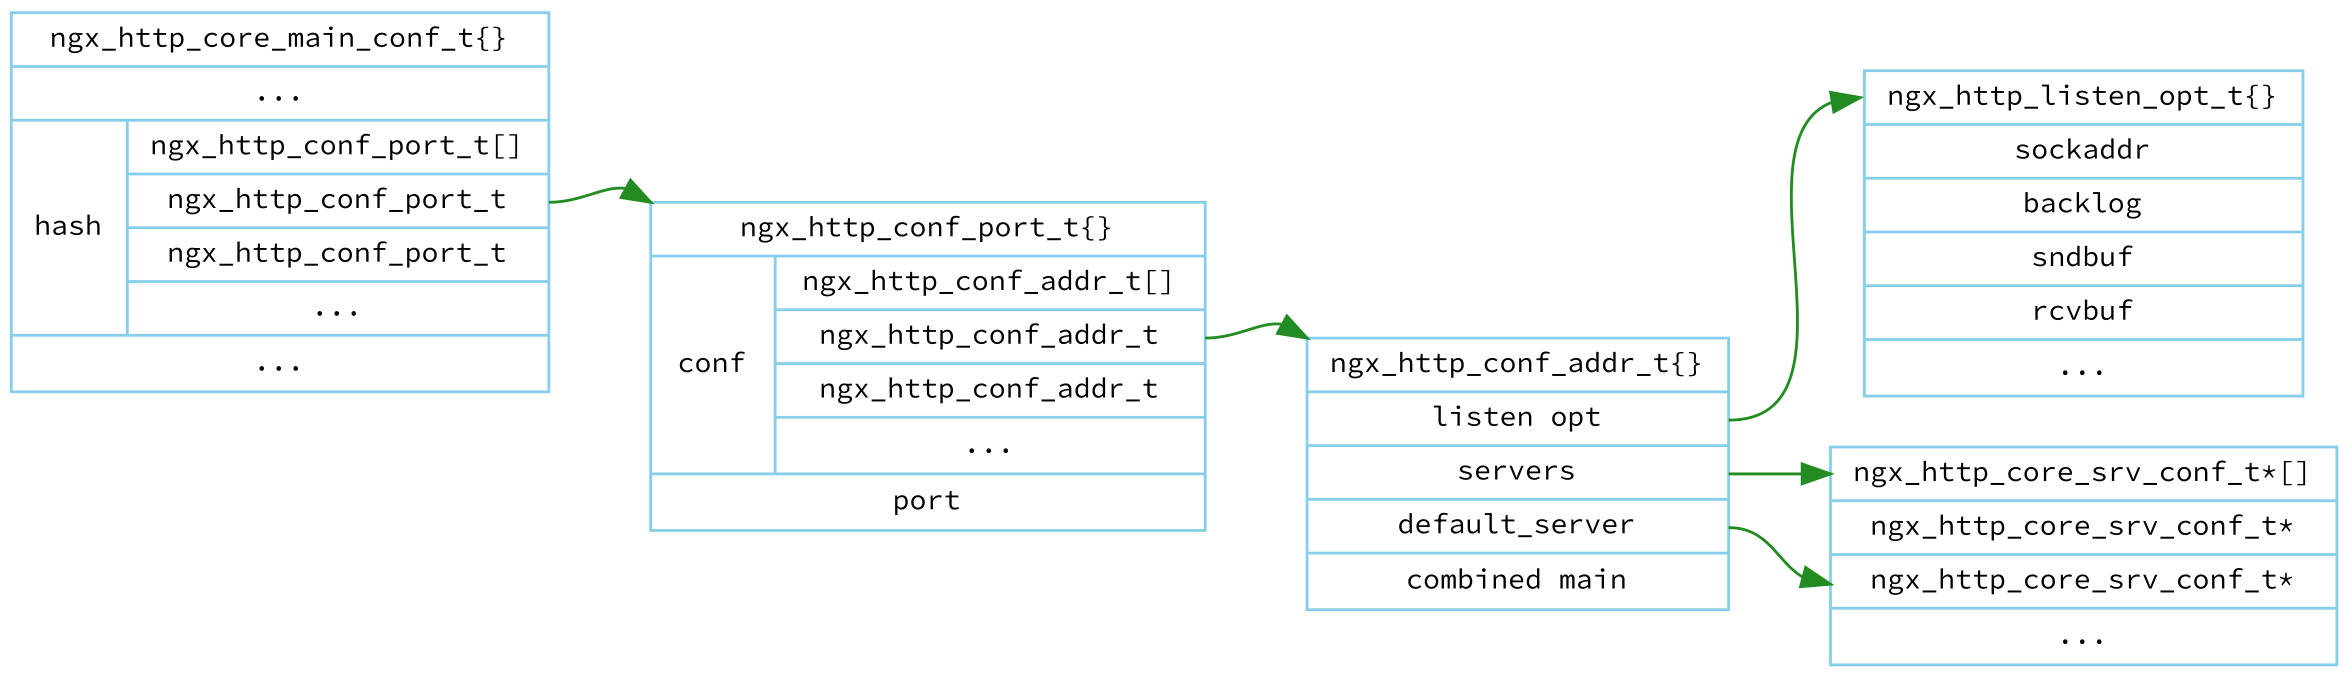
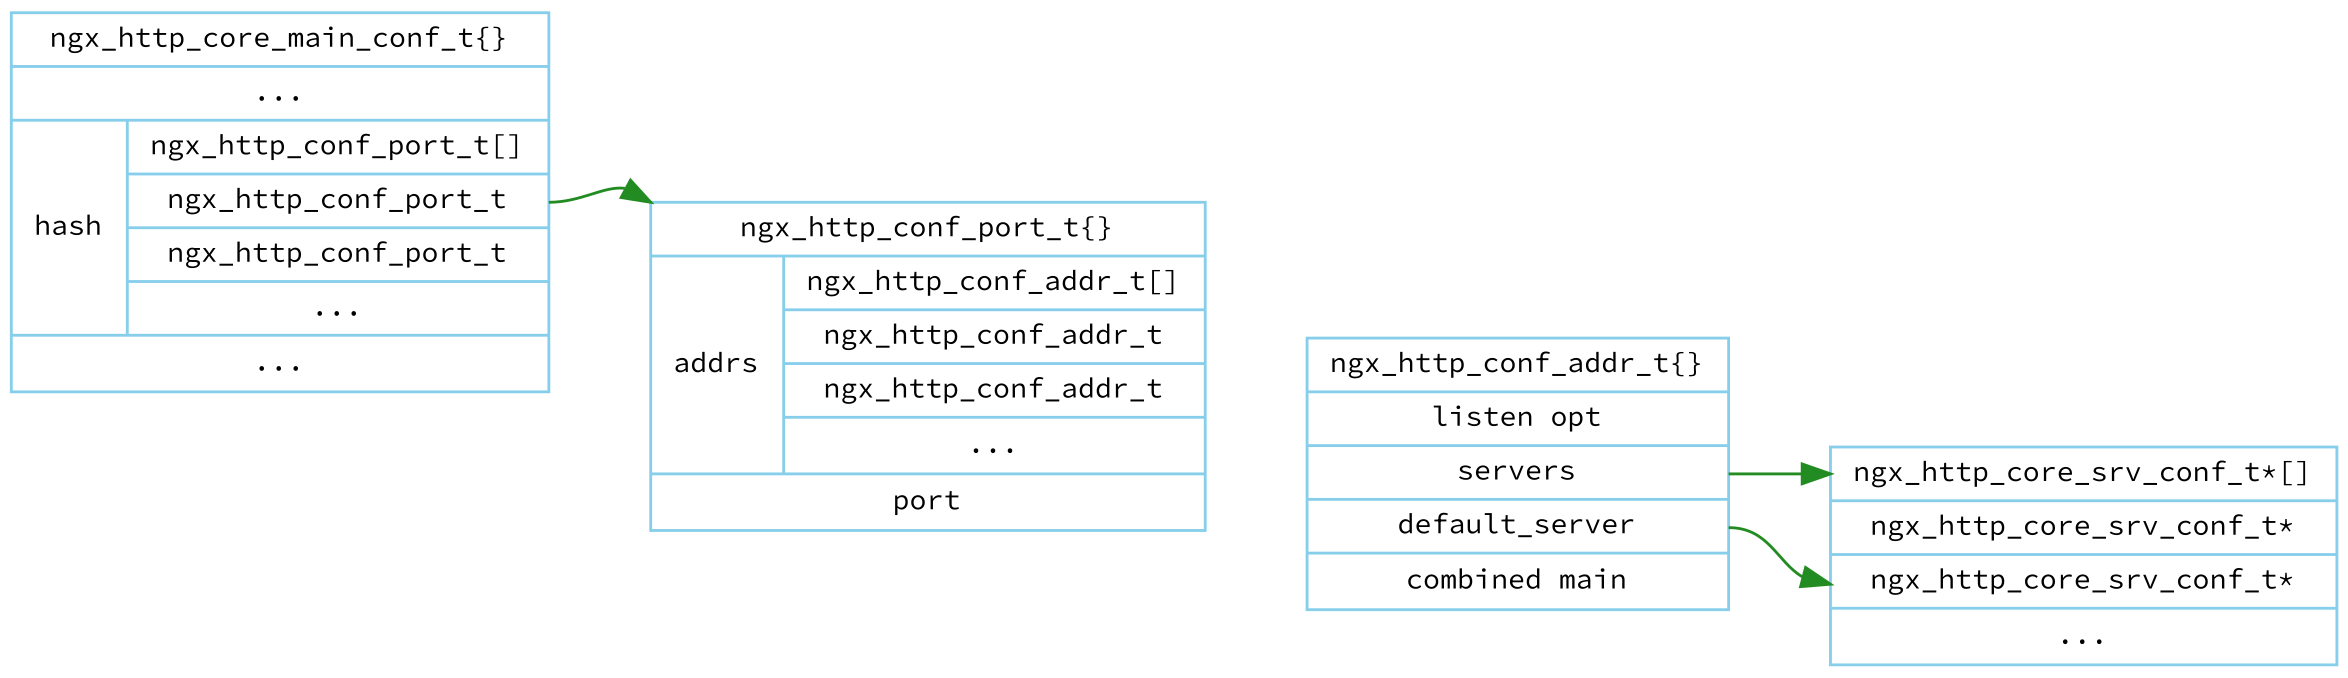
(2084, 233) -> none
(1243, 331) -> none
(713, 364) -> (717, 364)
